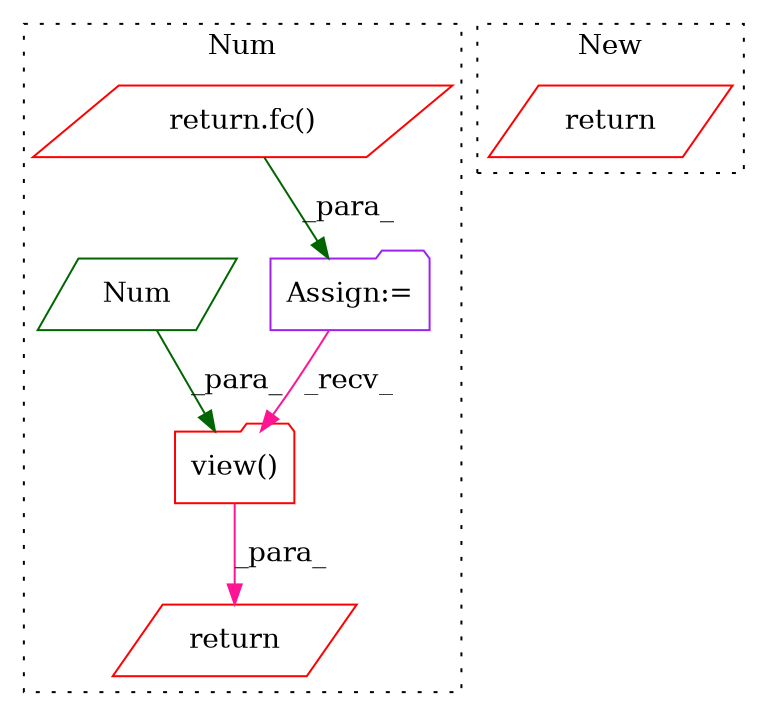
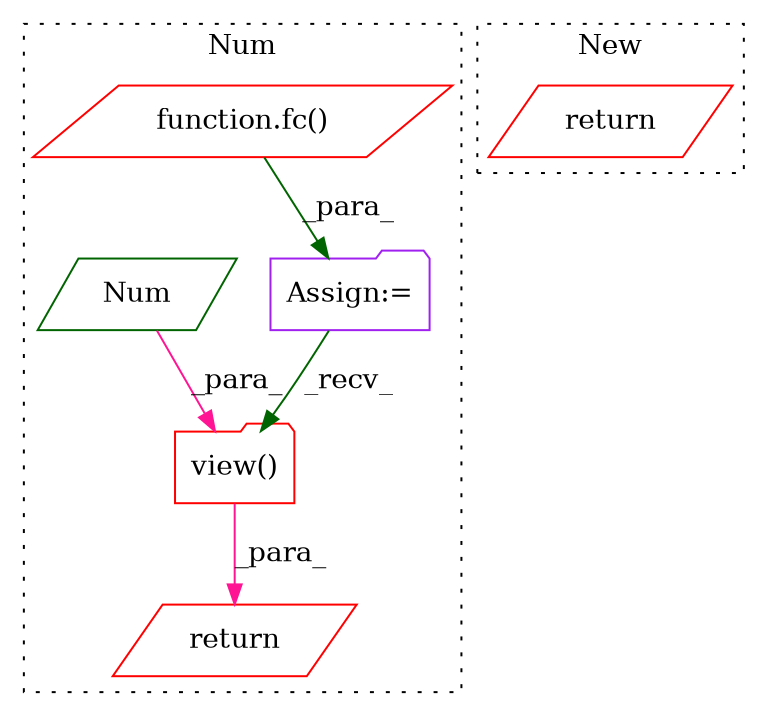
(243, 121) -> (243, 121)
(181, 372) -> (181, 372)
(302, 373) -> (302, 373)
